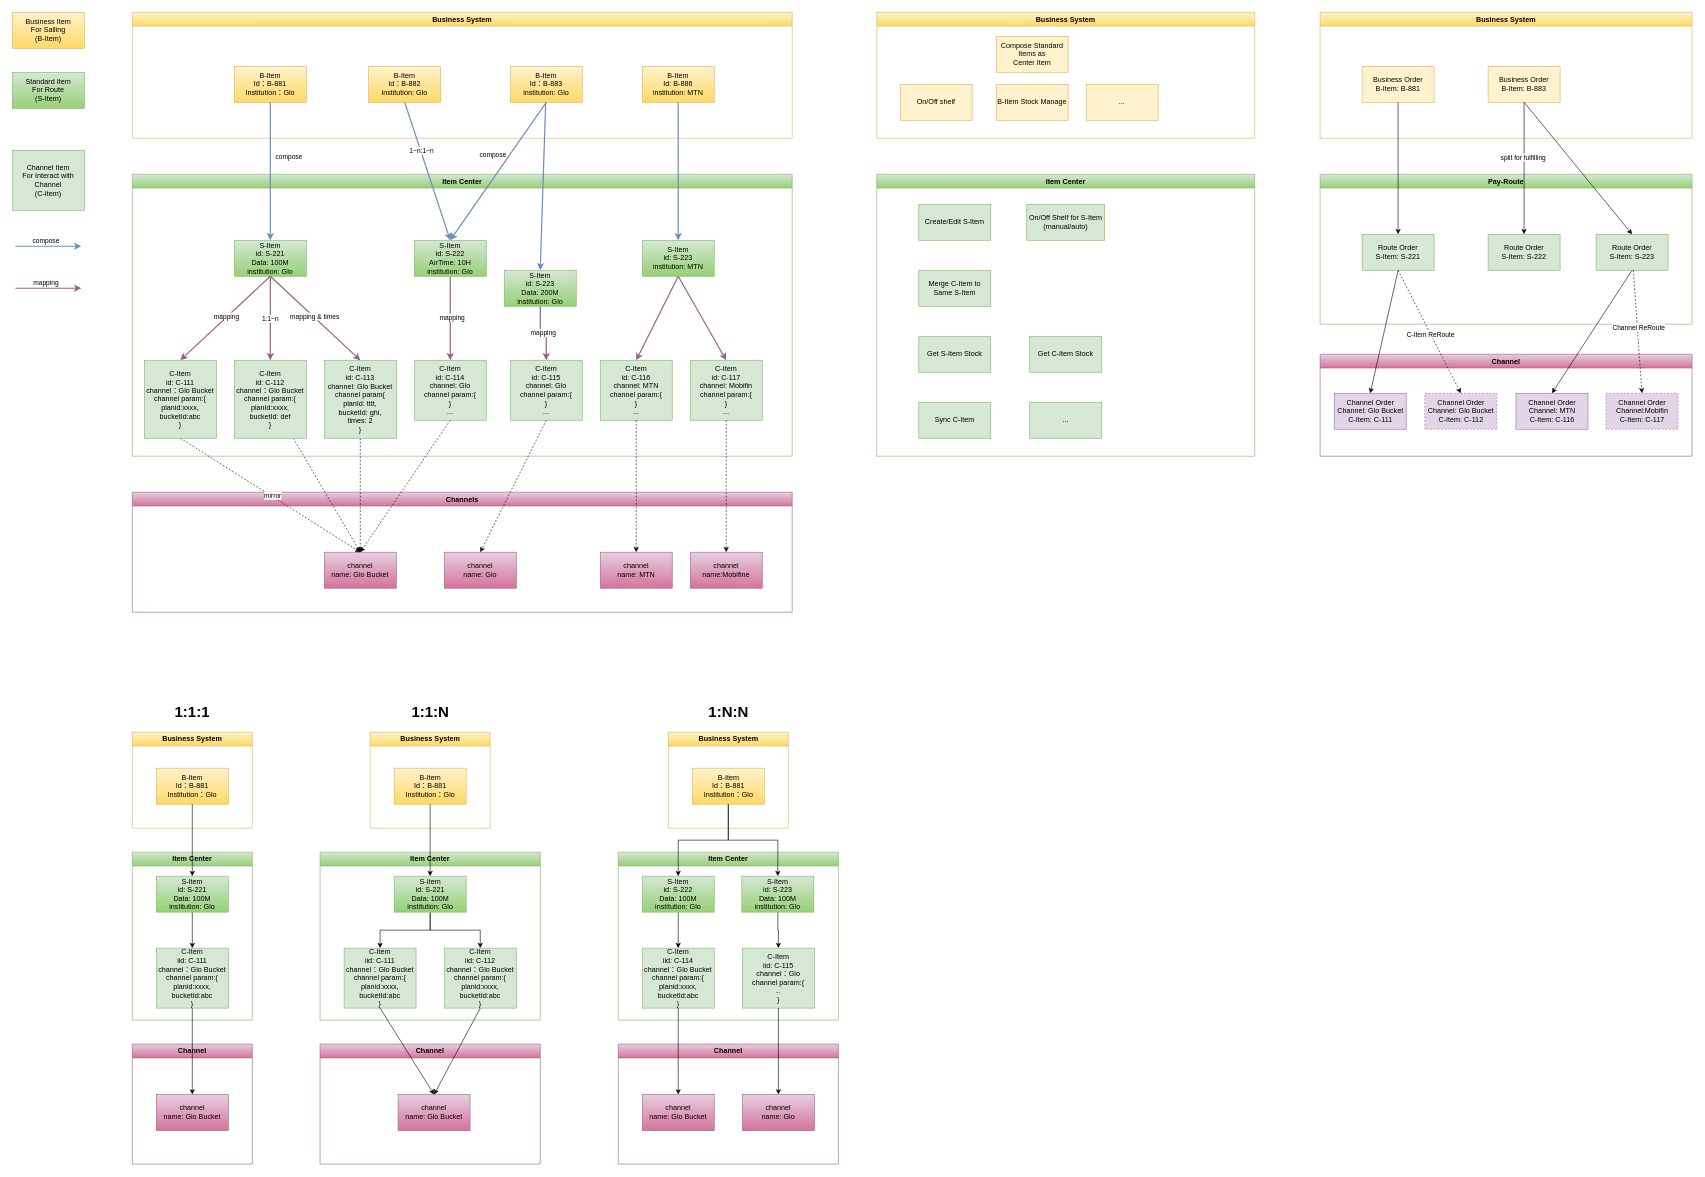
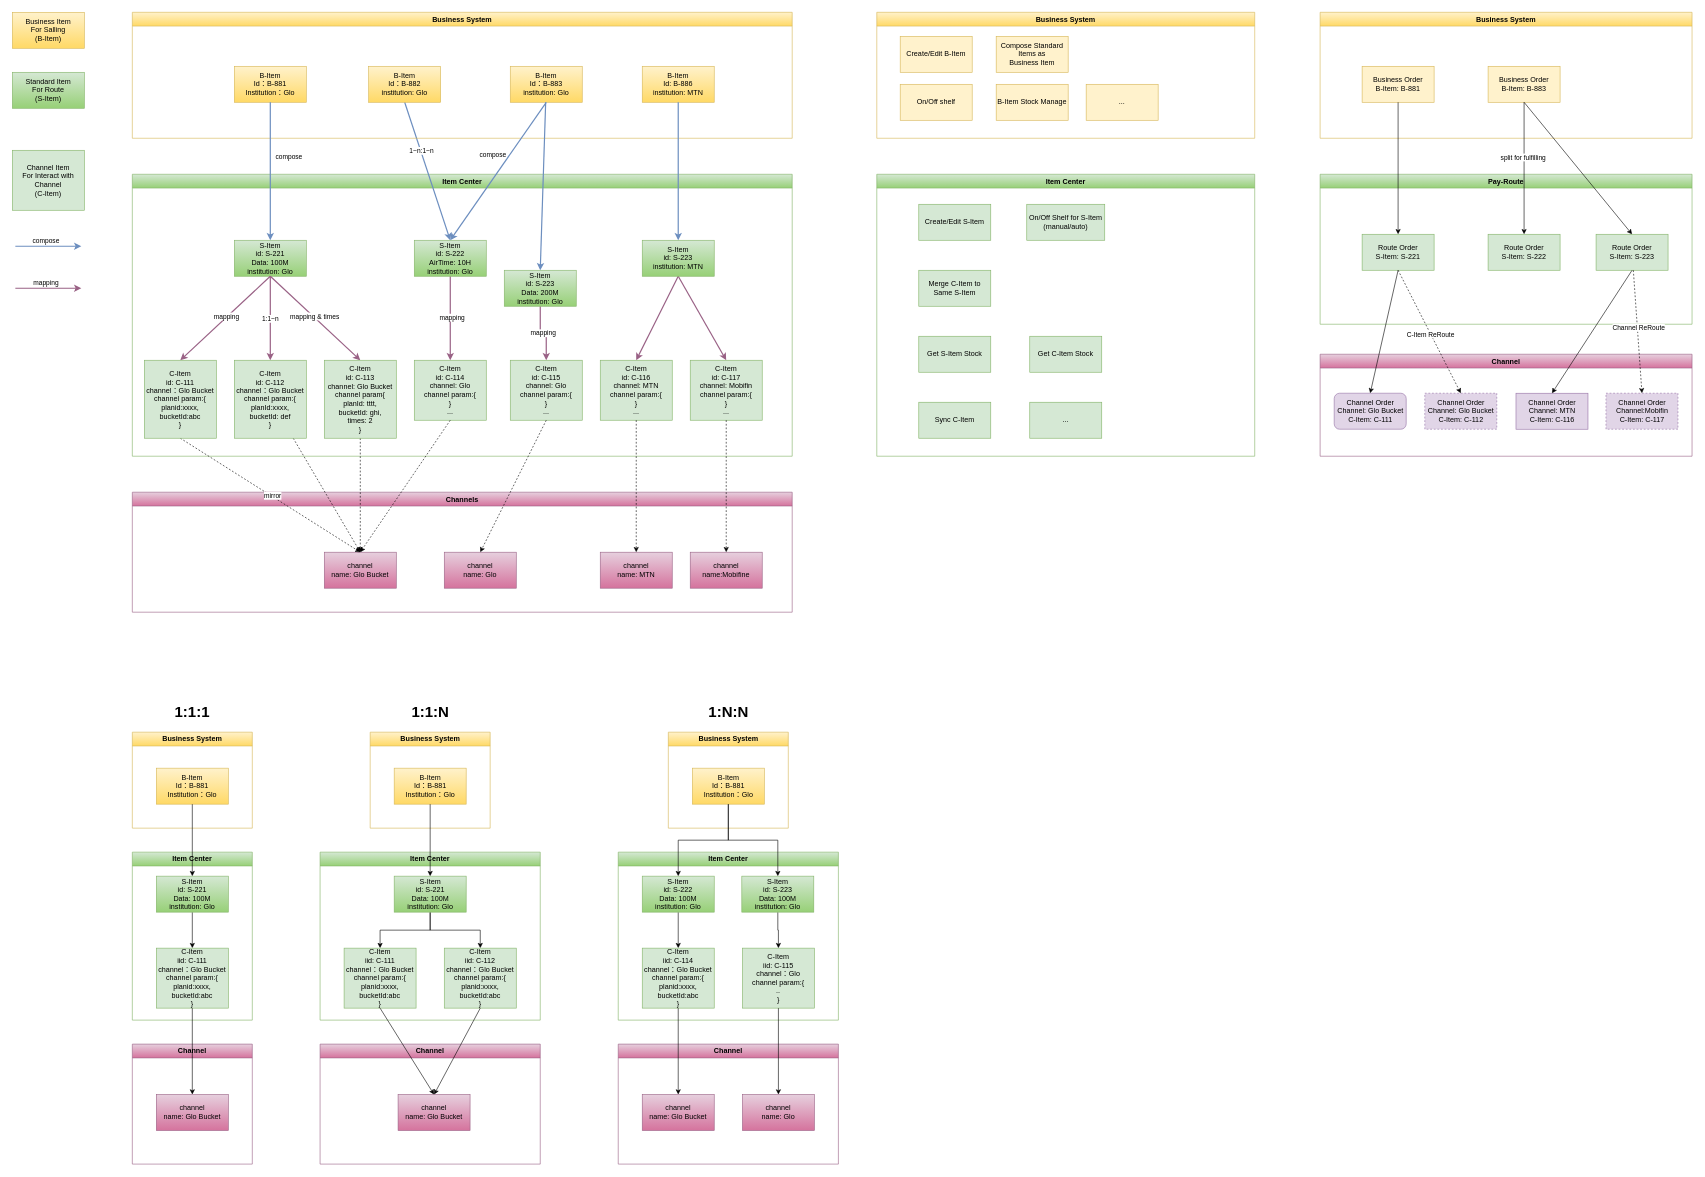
none -> (936, 54)
(1032, 54) -> (1032, 54)
(1370, 411) -> (1370, 411)
